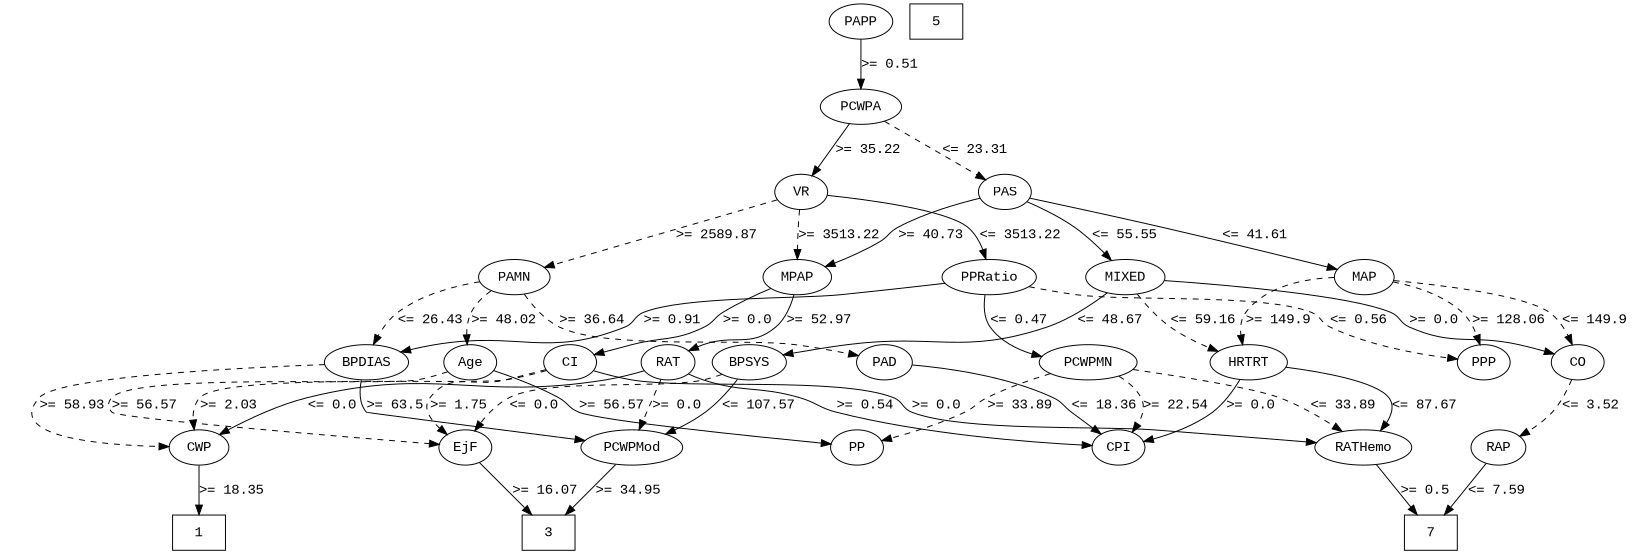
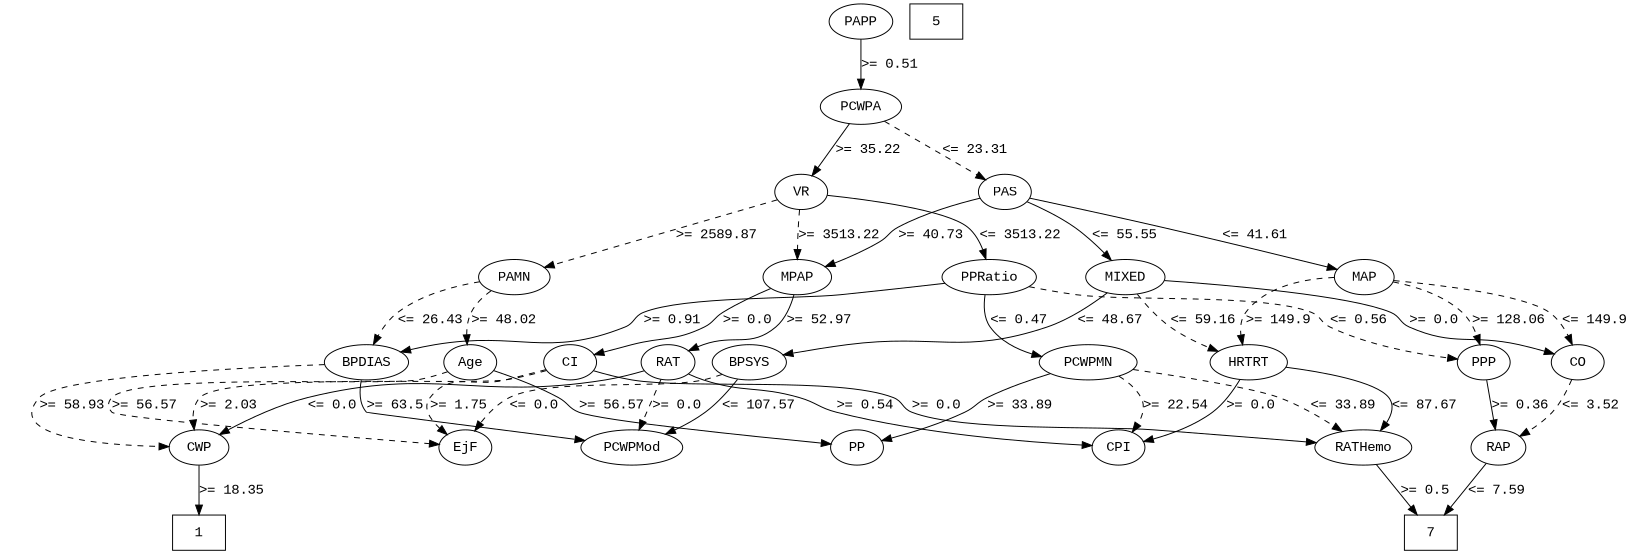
(884, 362) -> none
none -> (1490, 400)
(972, 408) -> (972, 408)
(549, 533) -> none
